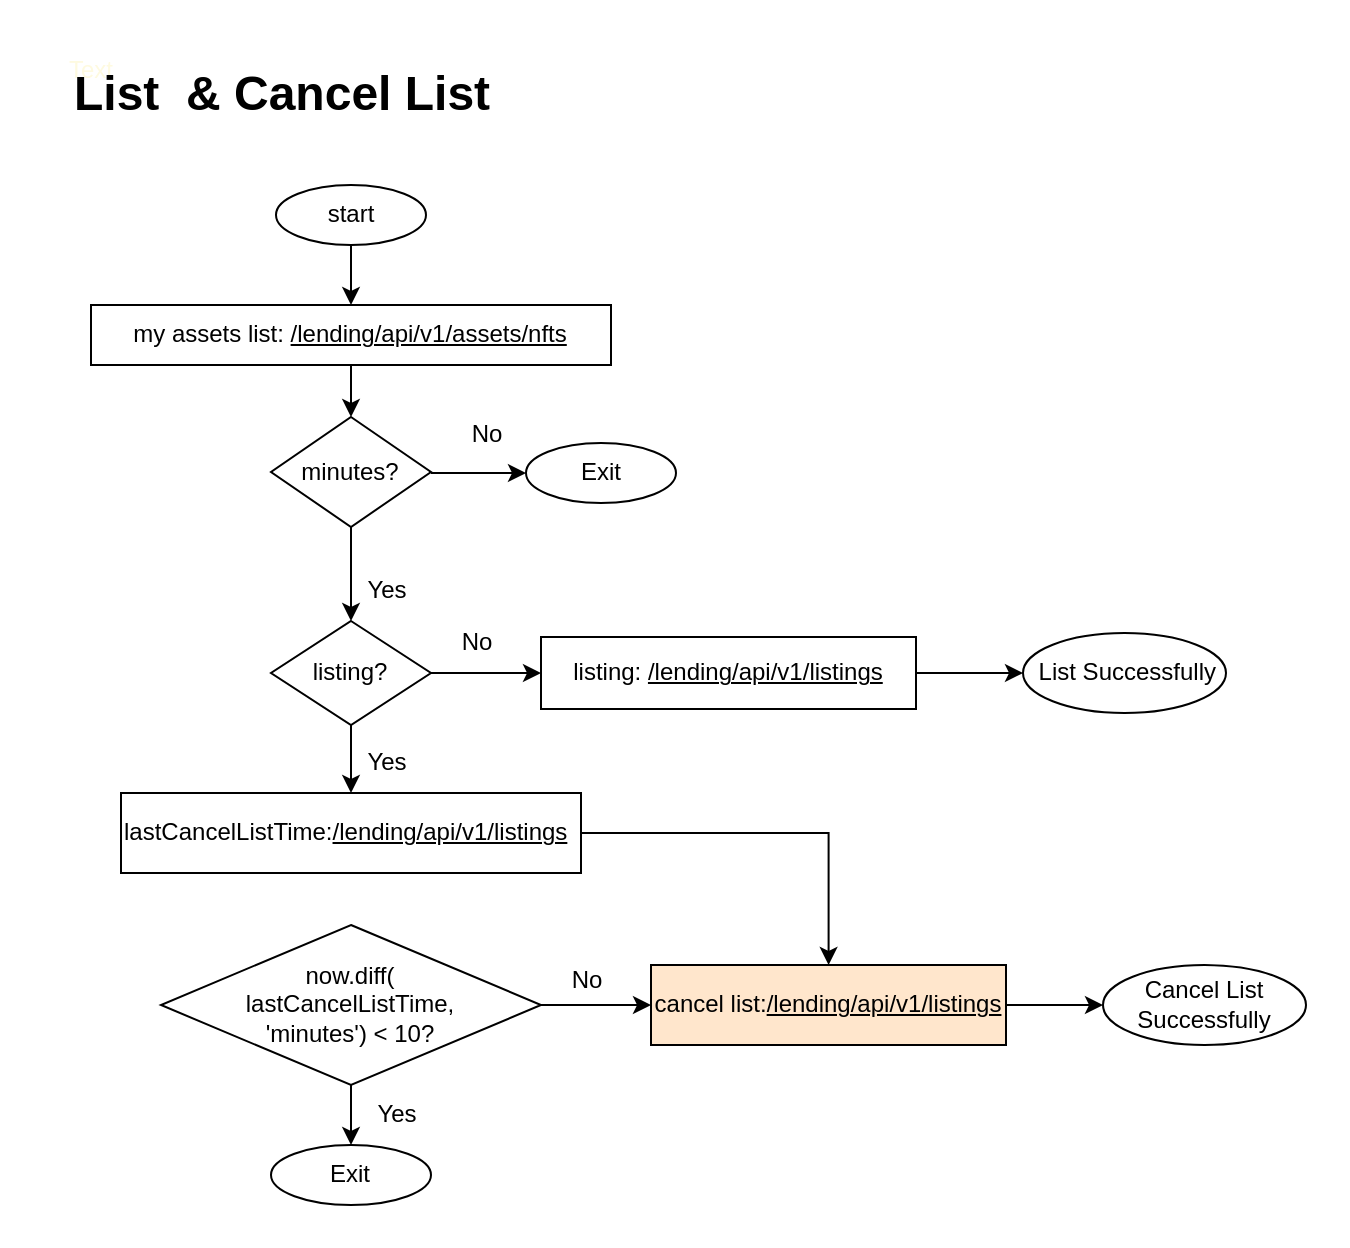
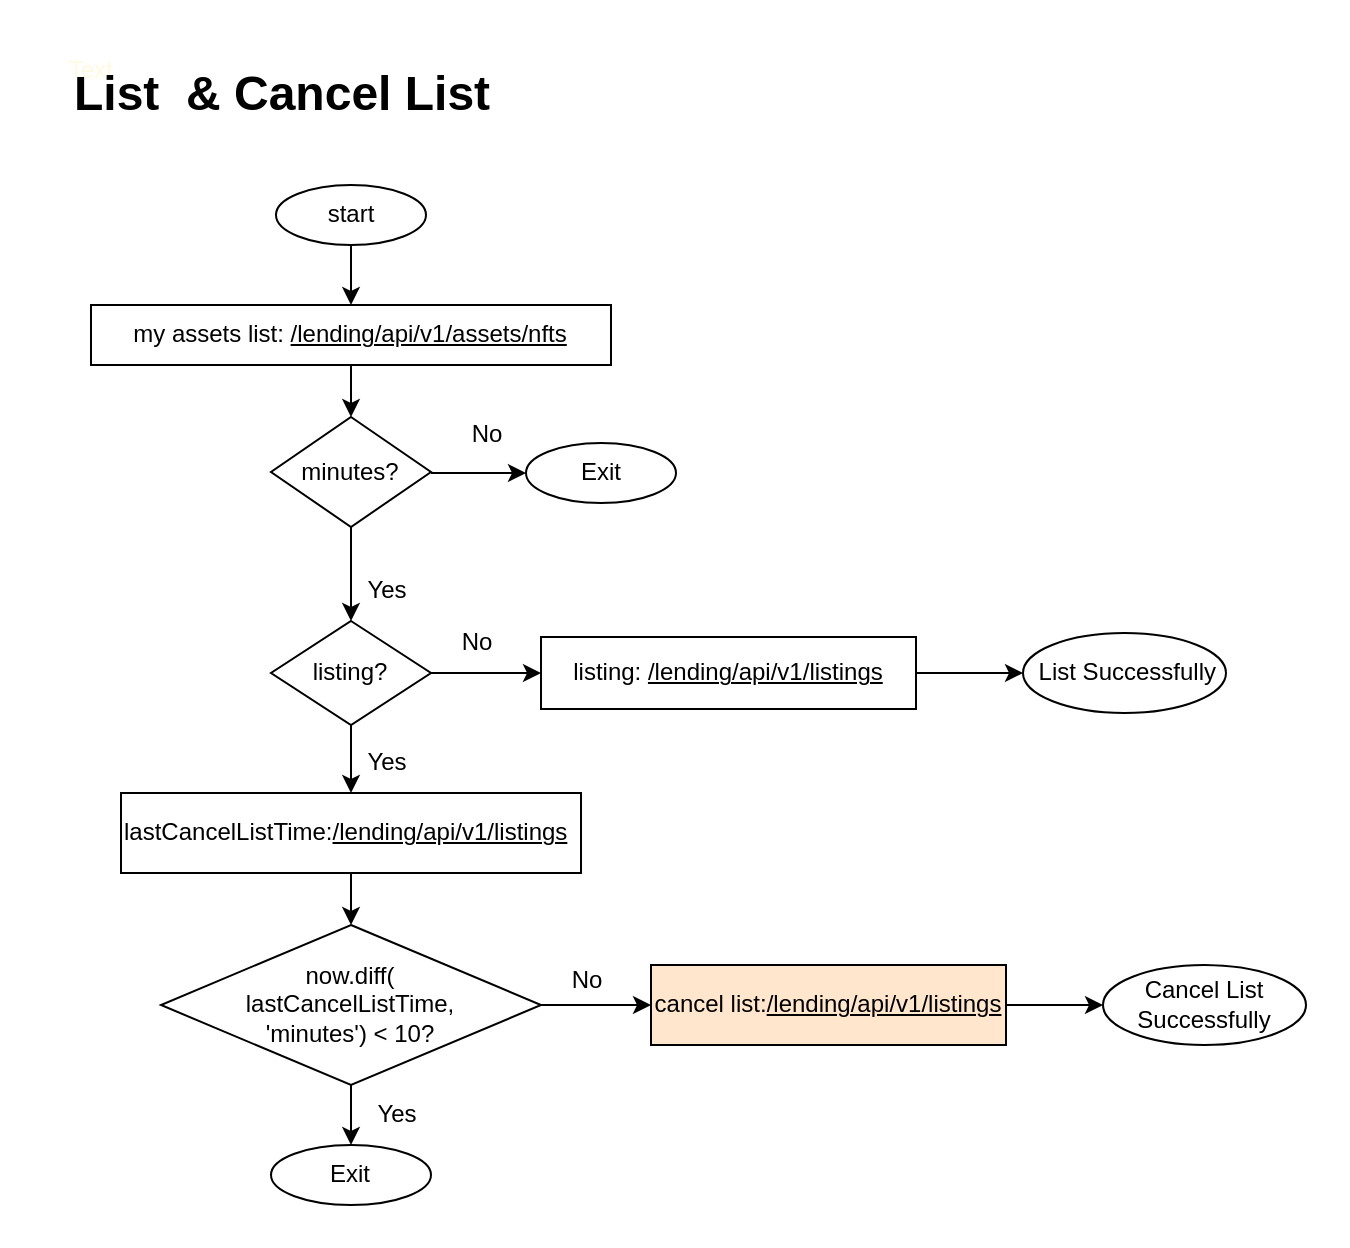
(764, 833) -> (351, 906)
